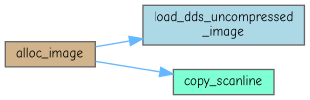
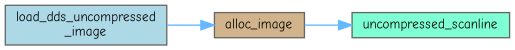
(113, 44) -> (184, 25)
(224, 82) -> (431, 25)
